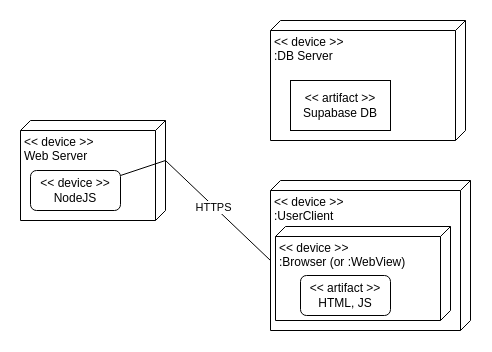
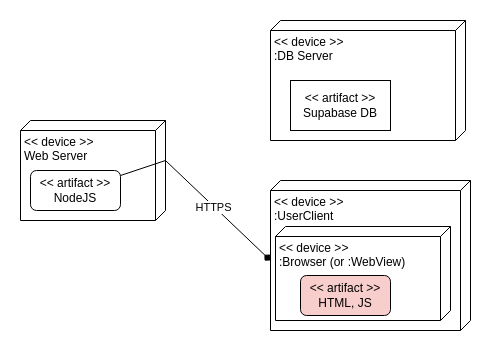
(76, 191) -> (76, 191)
(267, 257) -> (264, 254)
(346, 296) -> (346, 296)
